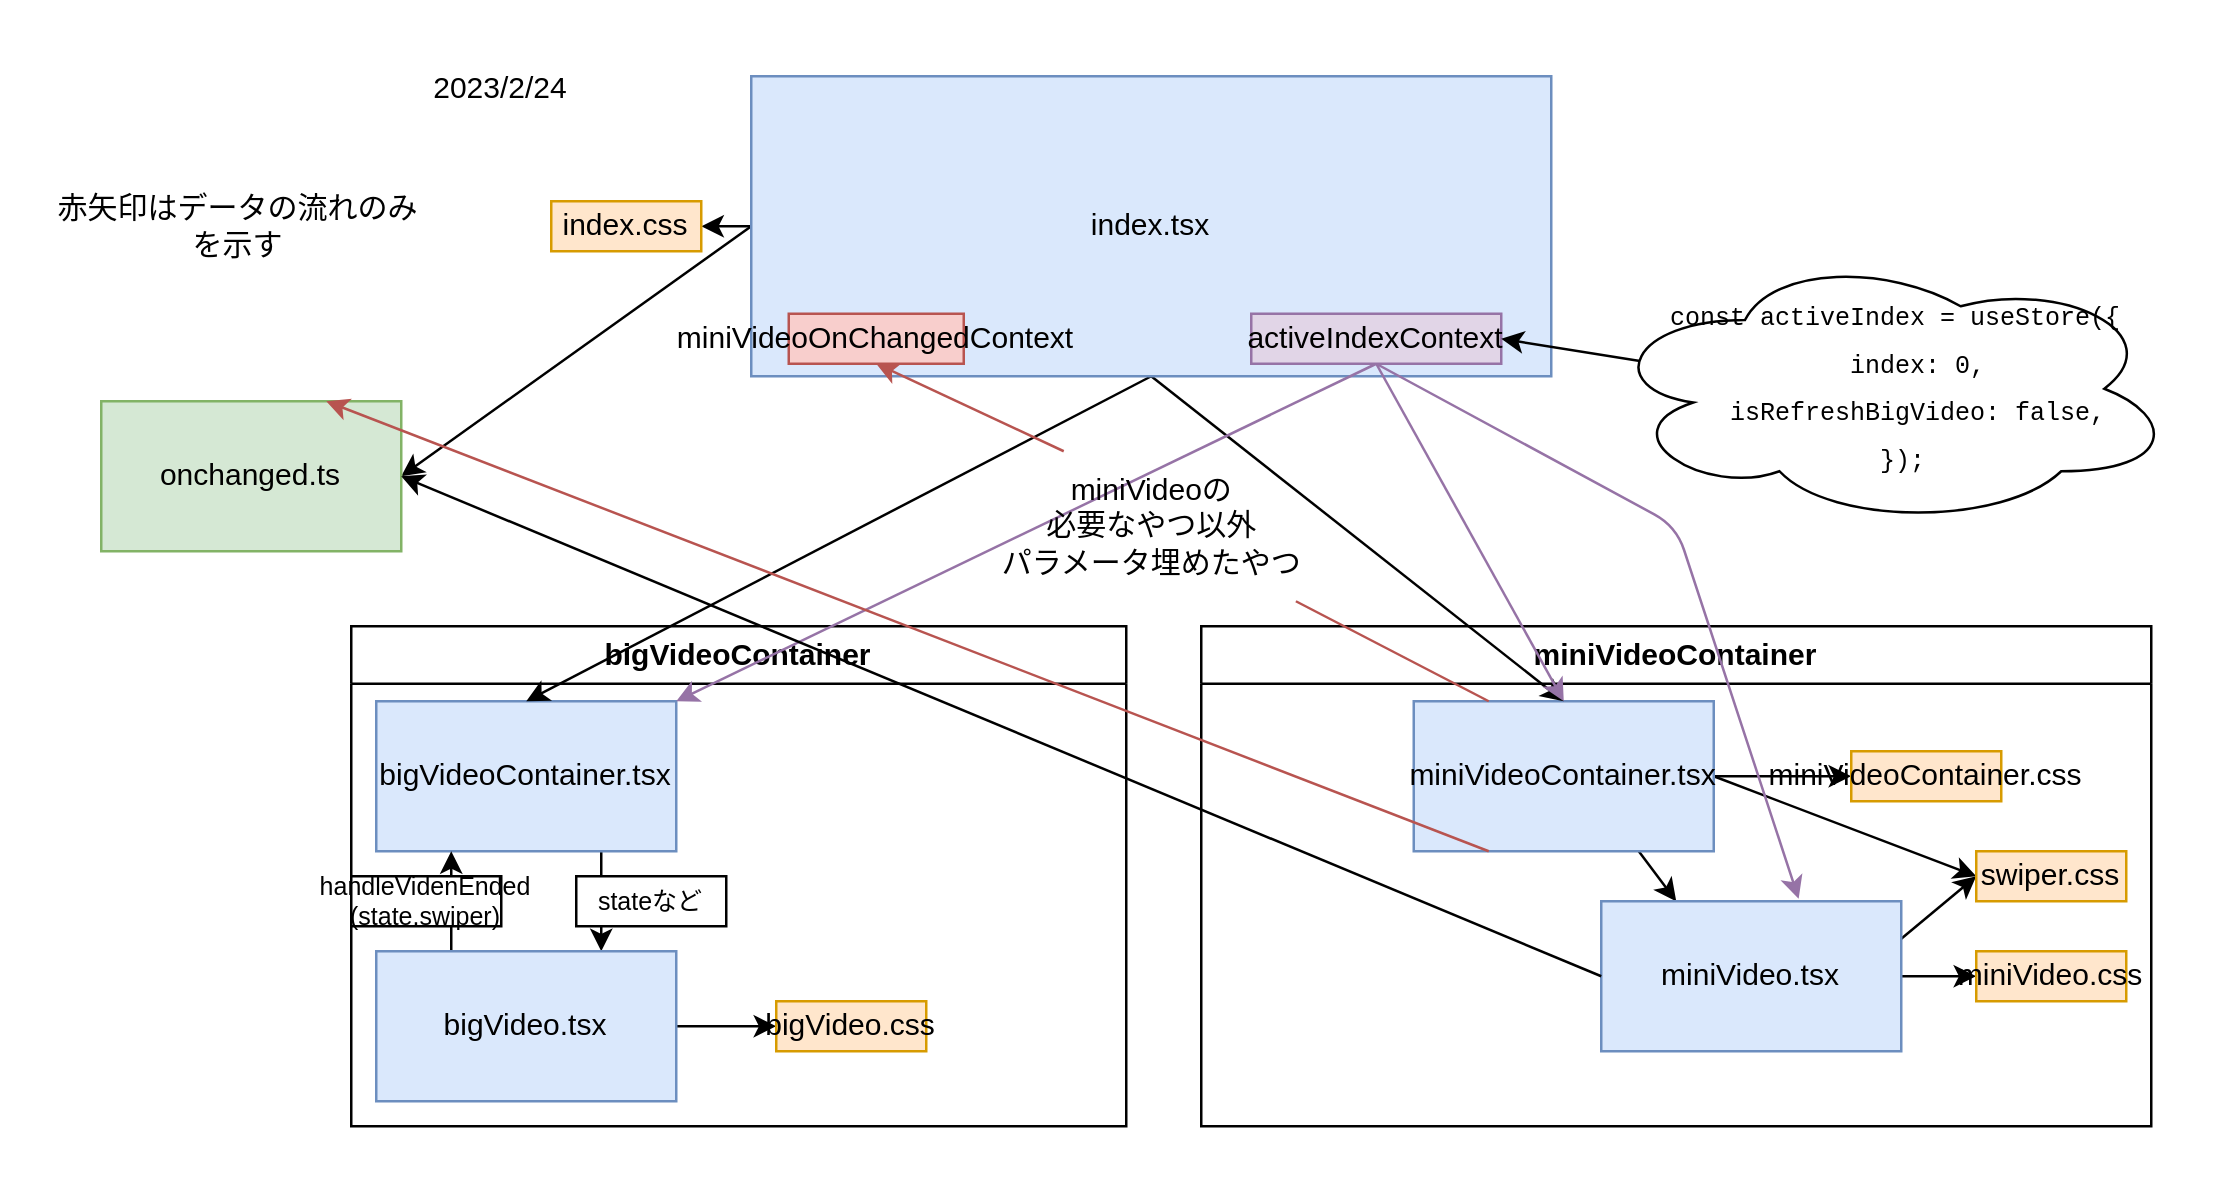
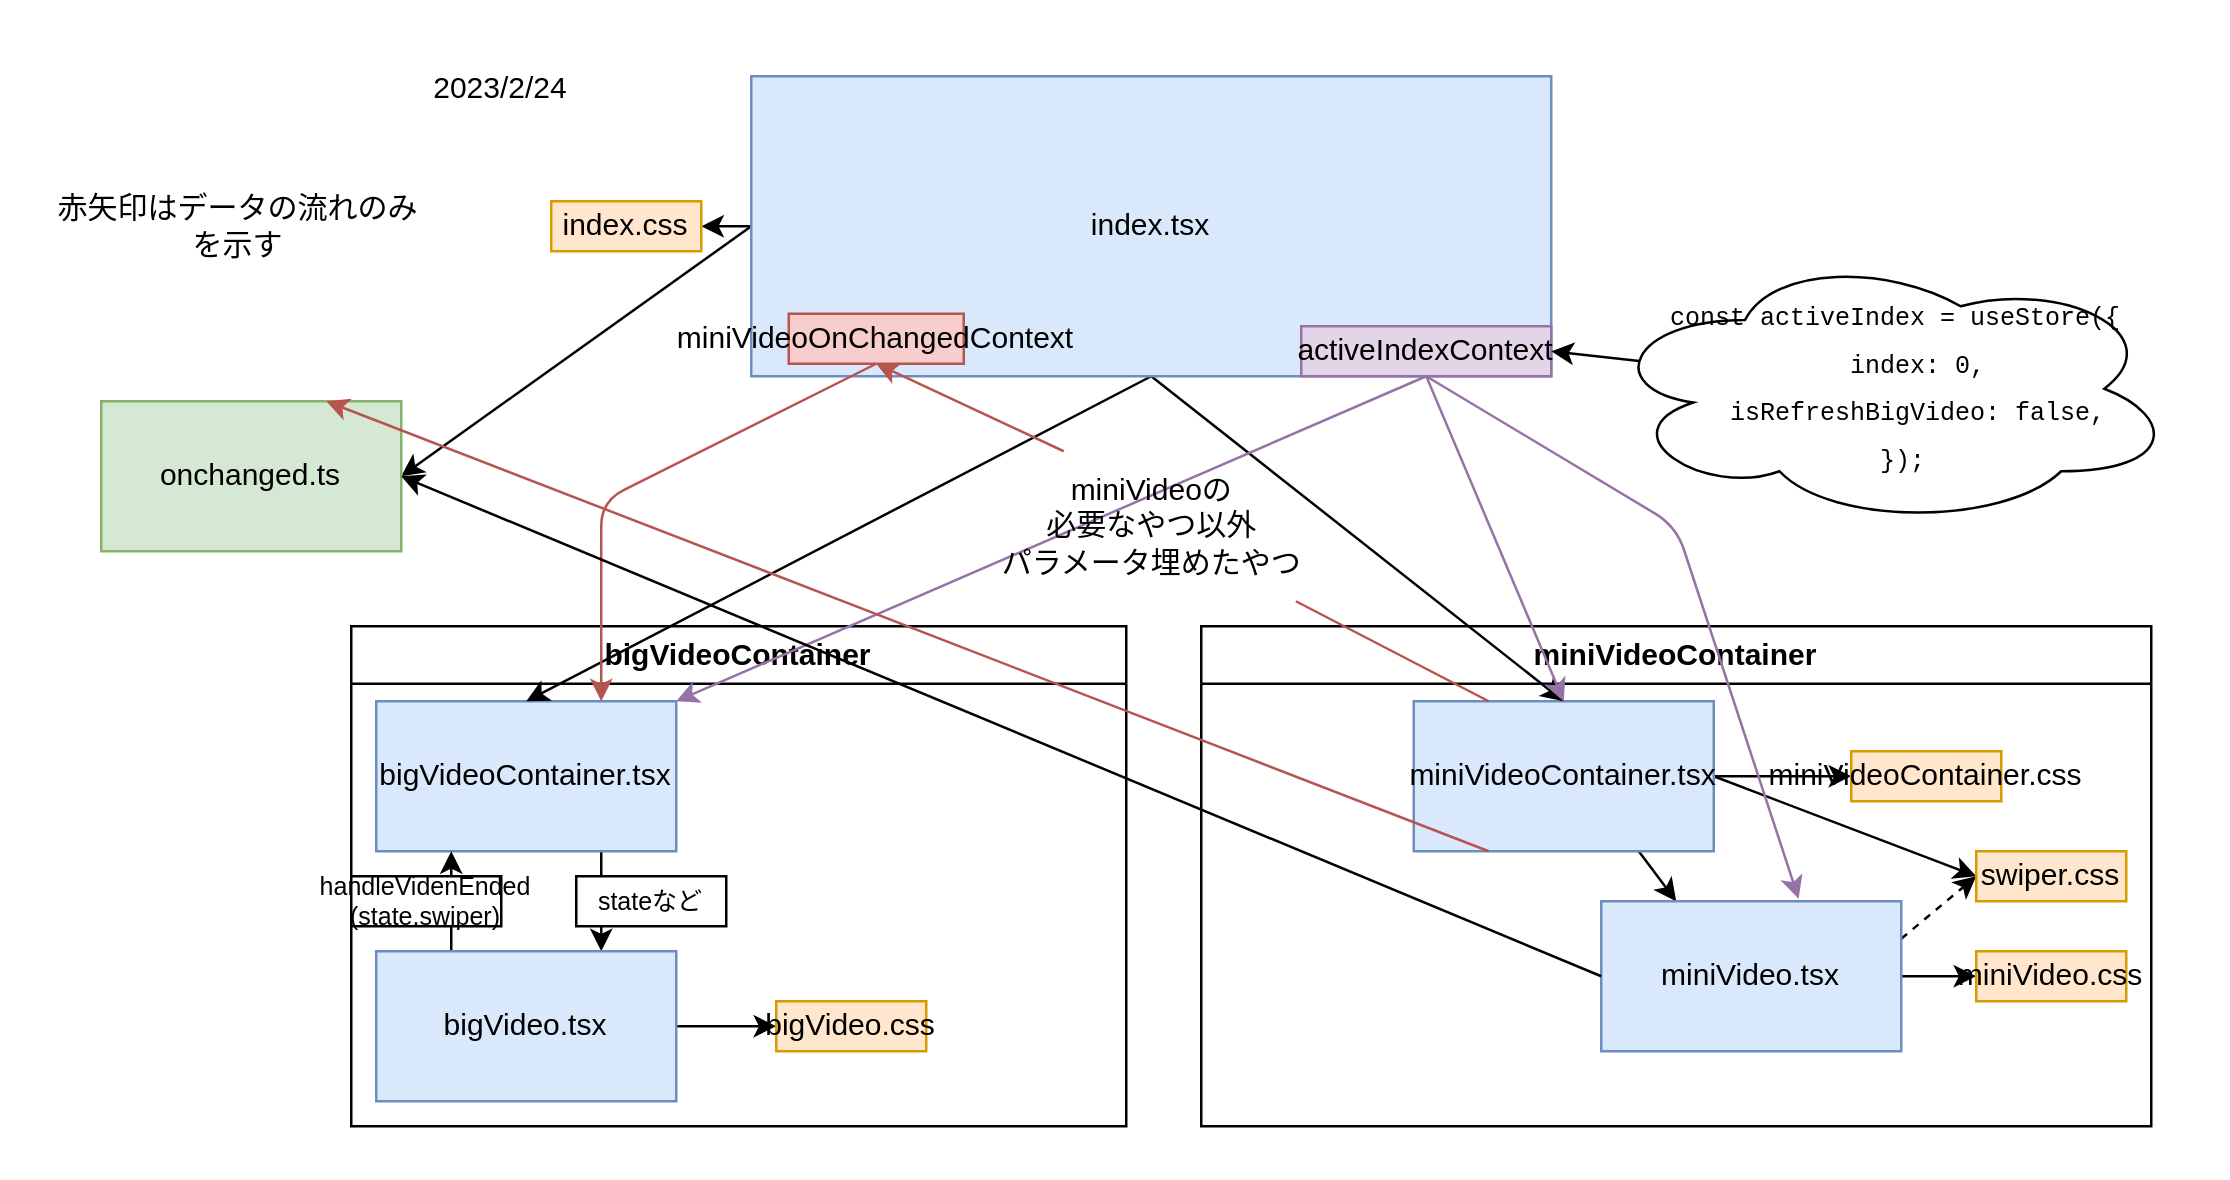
(1376, 339) -> (1426, 351)
none -> (741, 431)
(1932, 913) -> (1932, 913)
